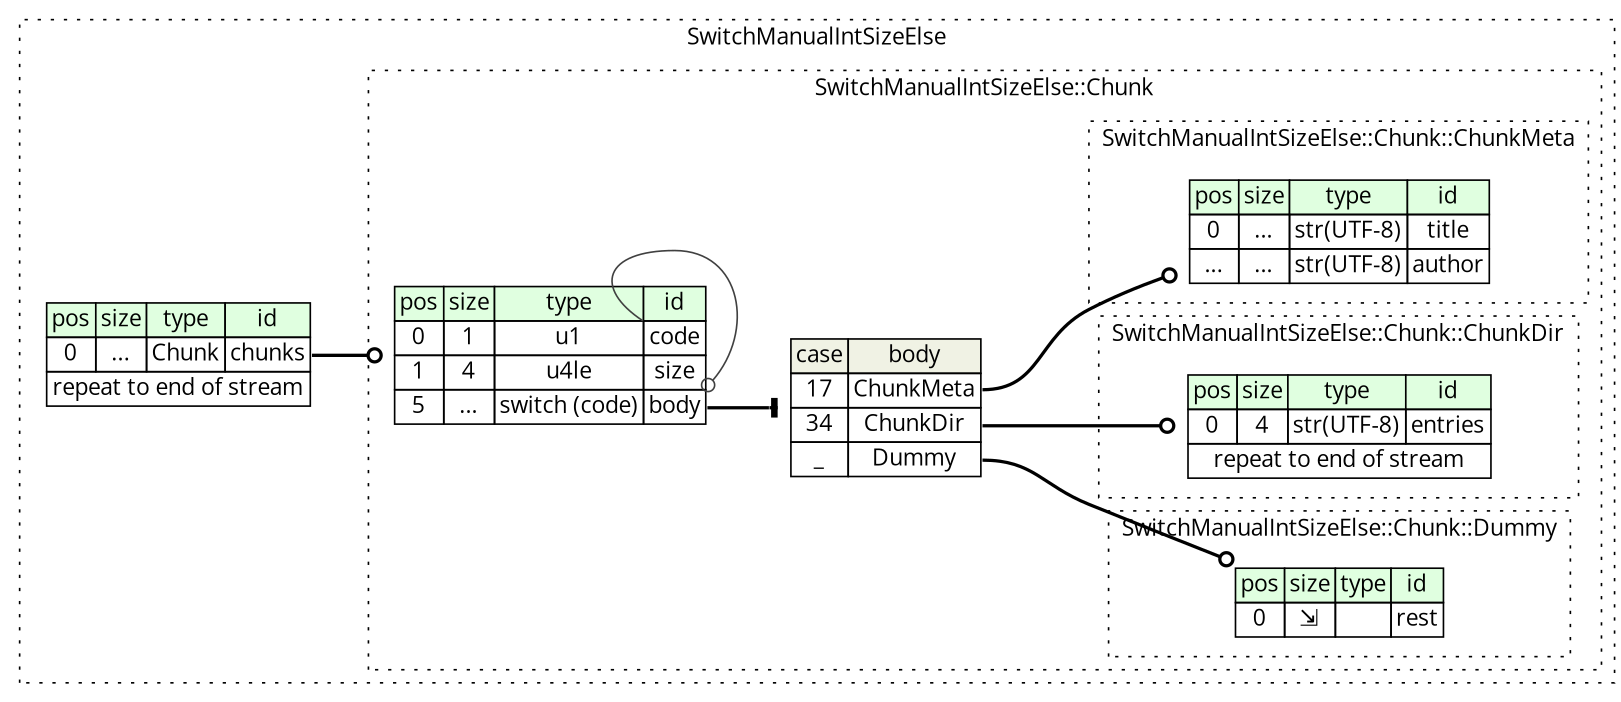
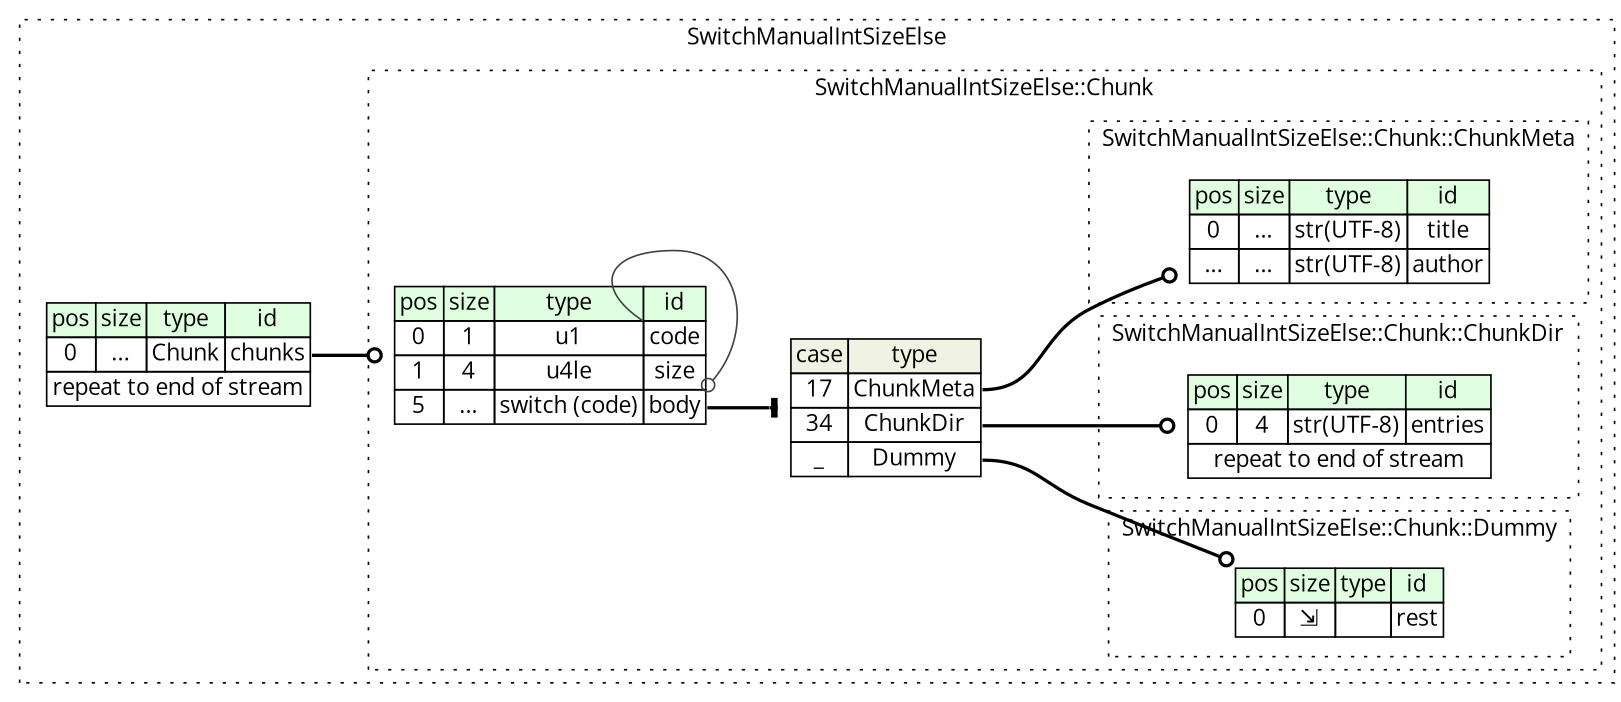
(915, 355) -> (915, 355)
